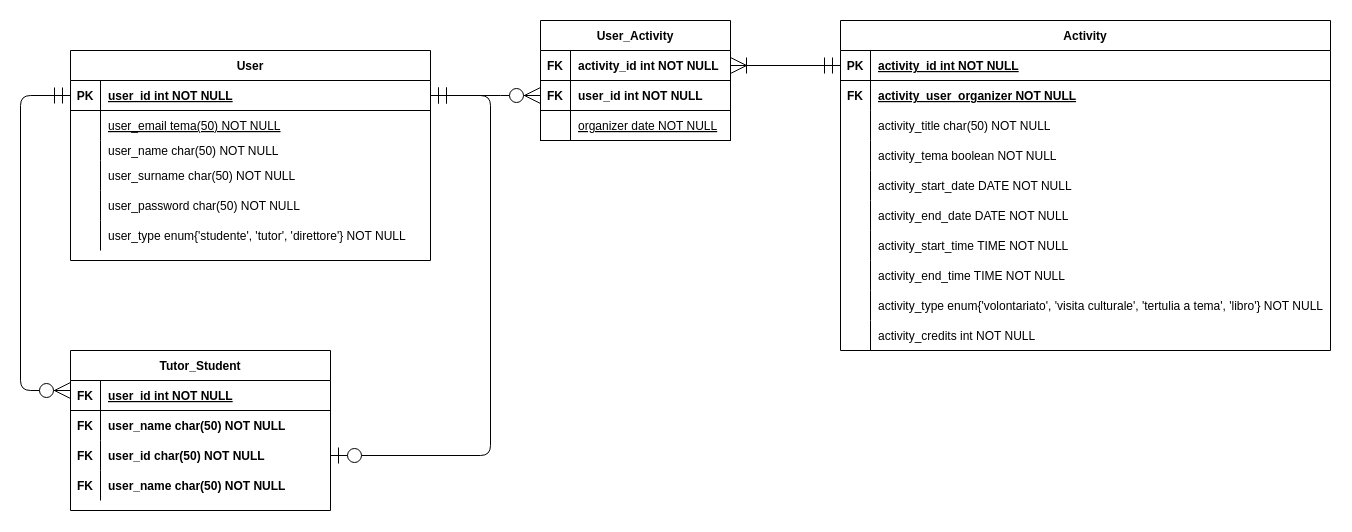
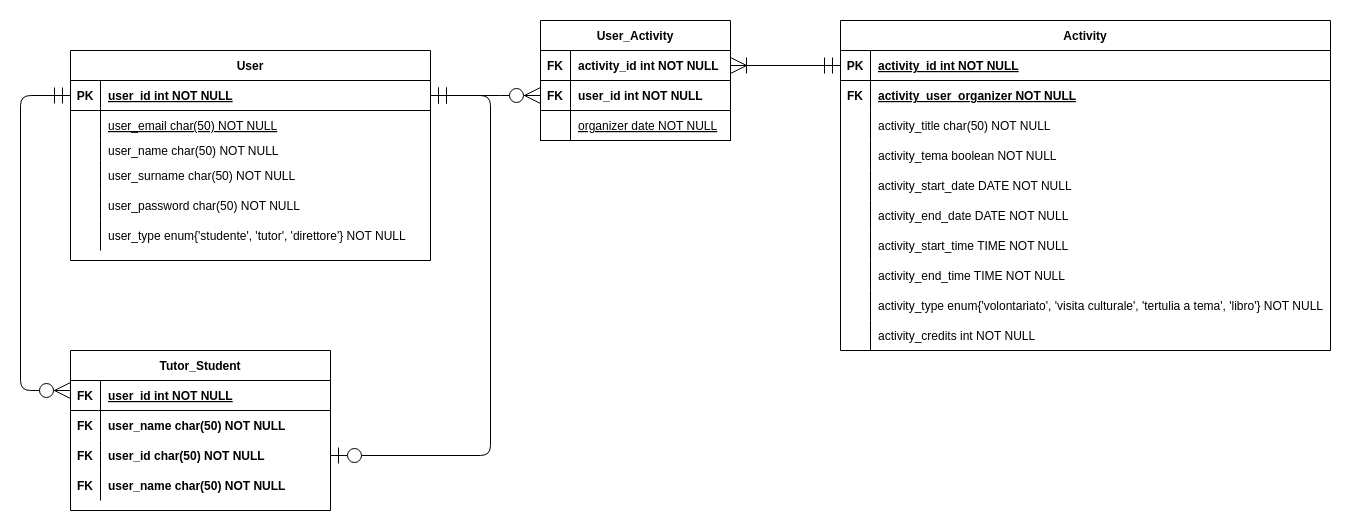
(194, 126) -> (194, 126)
